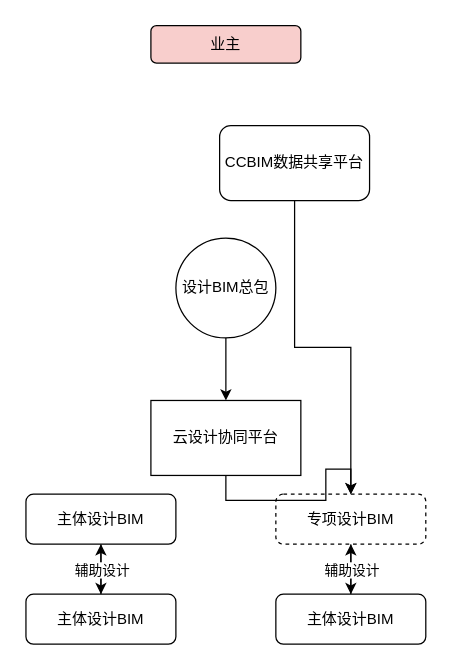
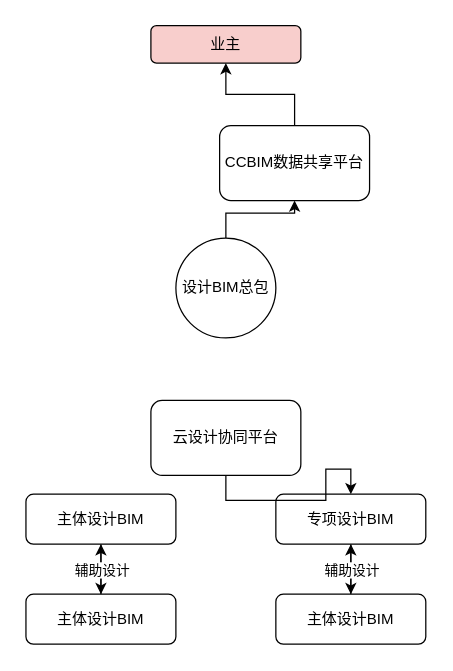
(316, 348) -> (264, 94)
(226, 365) -> (246, 213)
(226, 438) -> (226, 438)
(351, 519) -> (351, 519)
